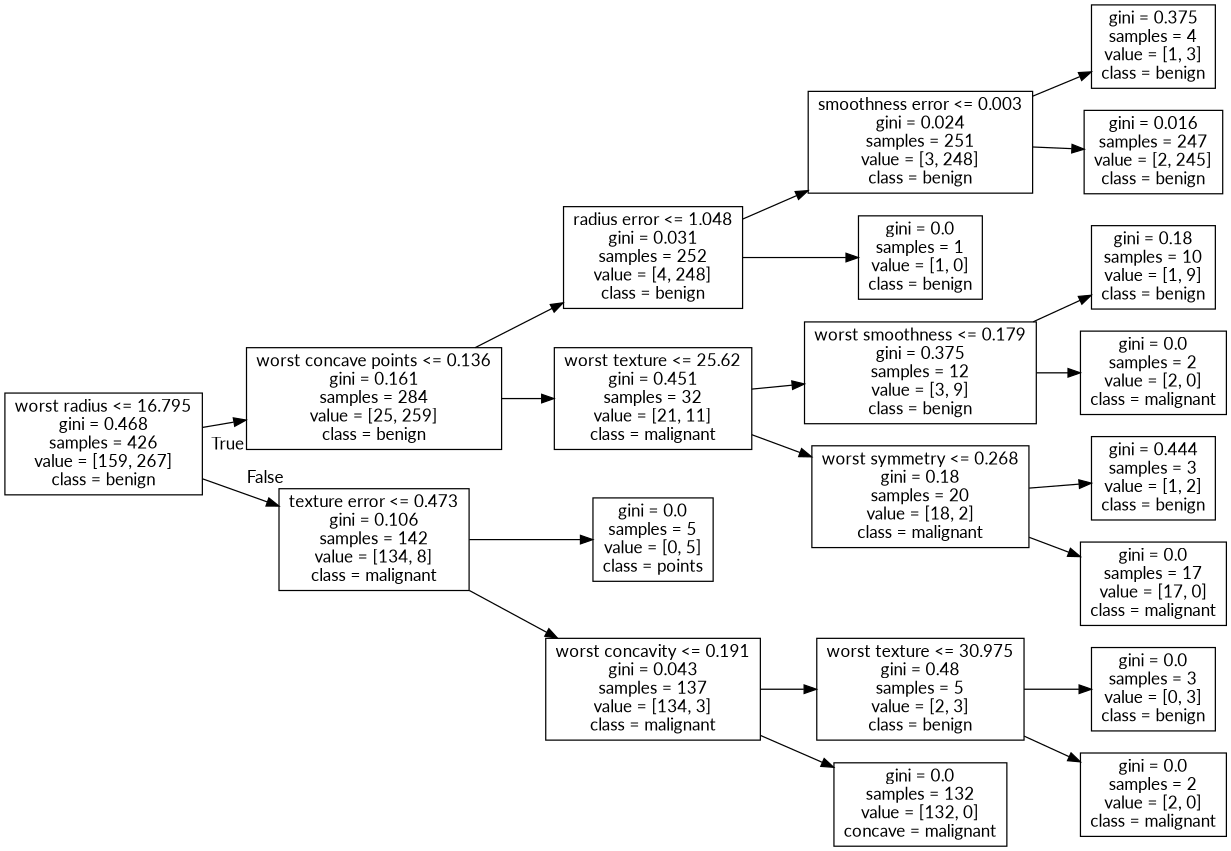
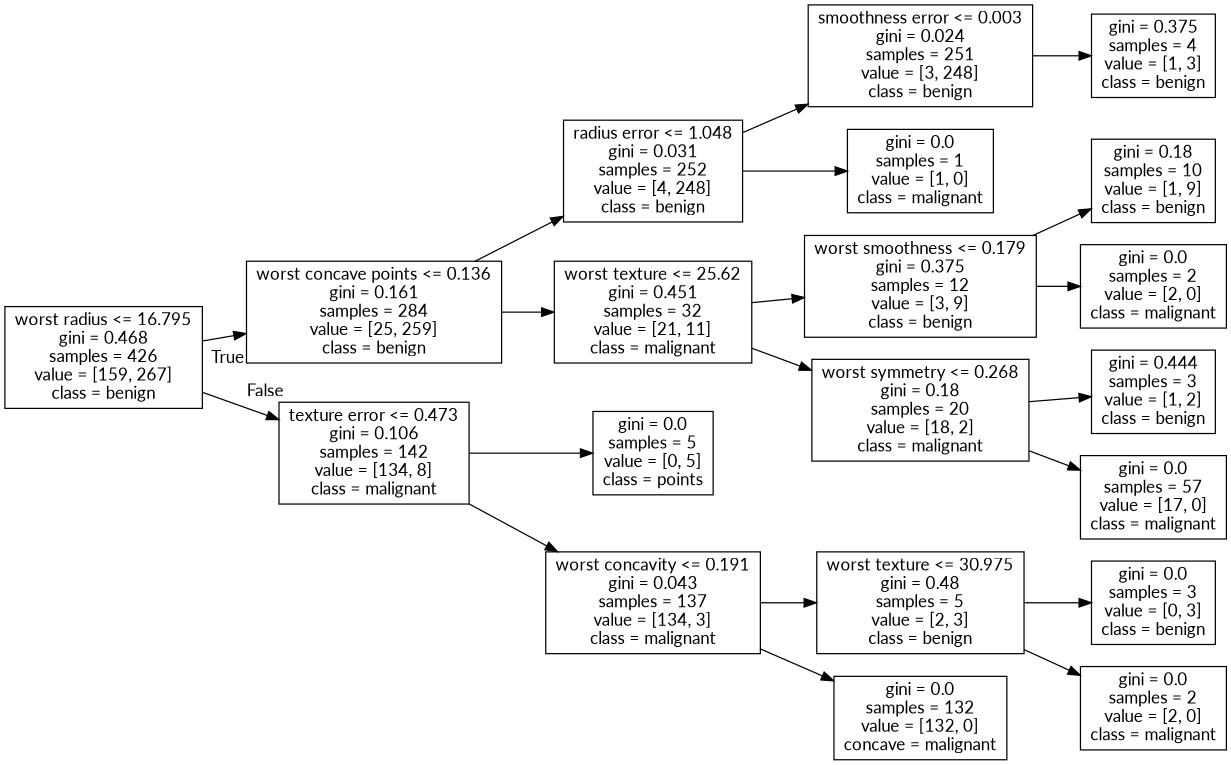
(1153, 152) -> none
(920, 258) -> (920, 171)
(1153, 584) -> (1153, 497)
